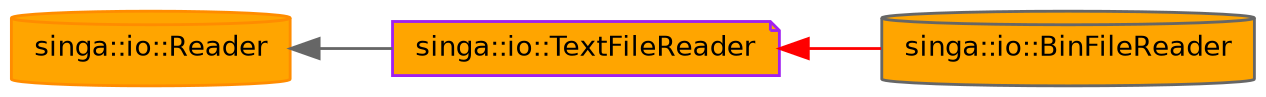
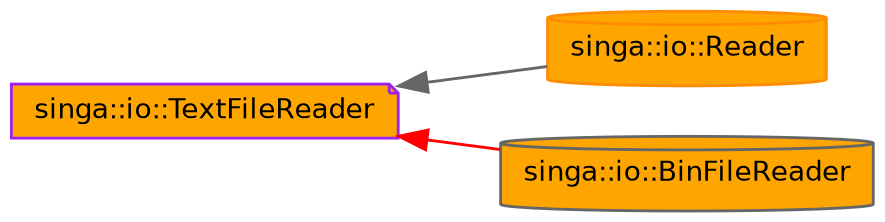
(356, 49) -> (488, 74)
